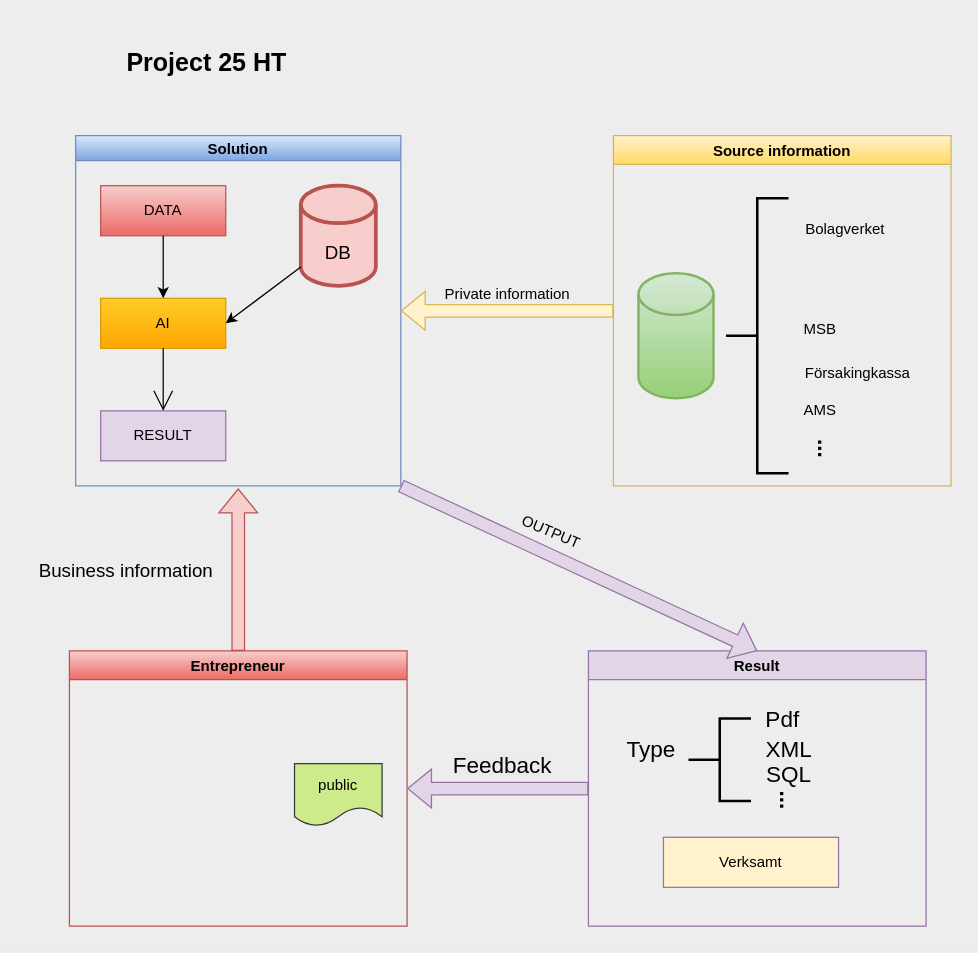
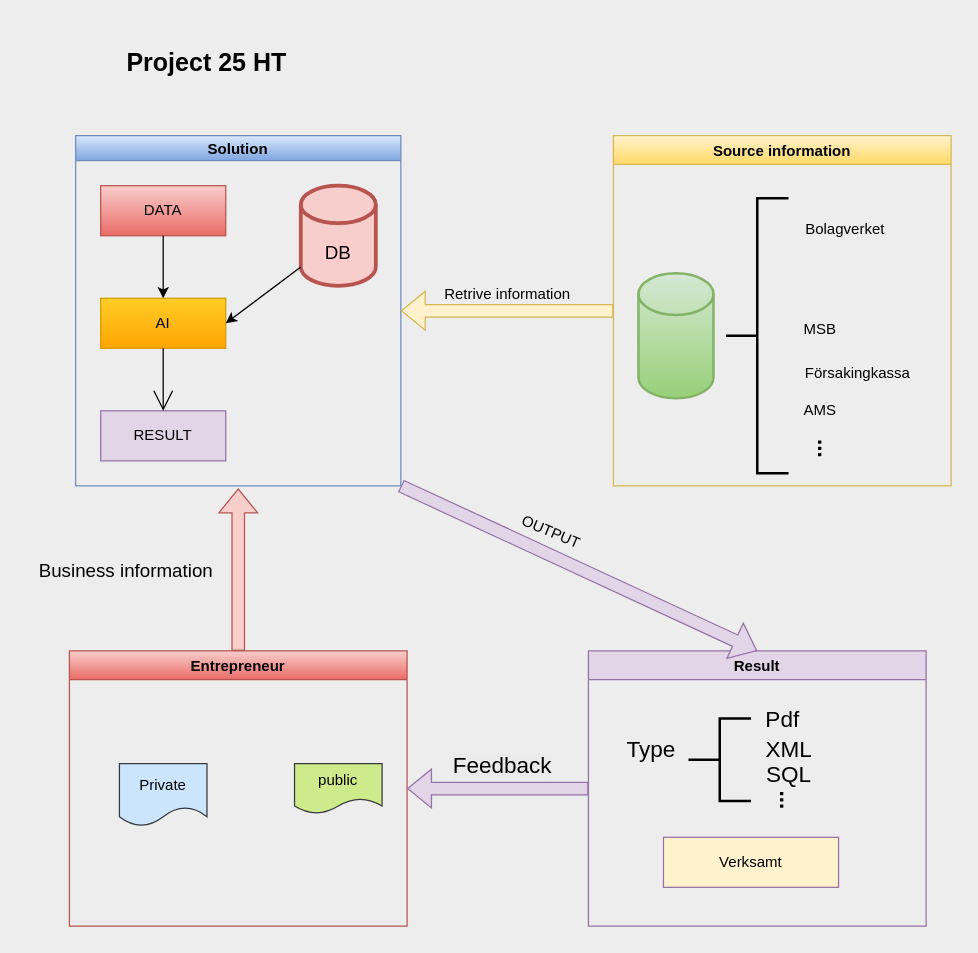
(508, 294) -> (508, 294)
none -> (163, 794)
(338, 794) -> (338, 788)
